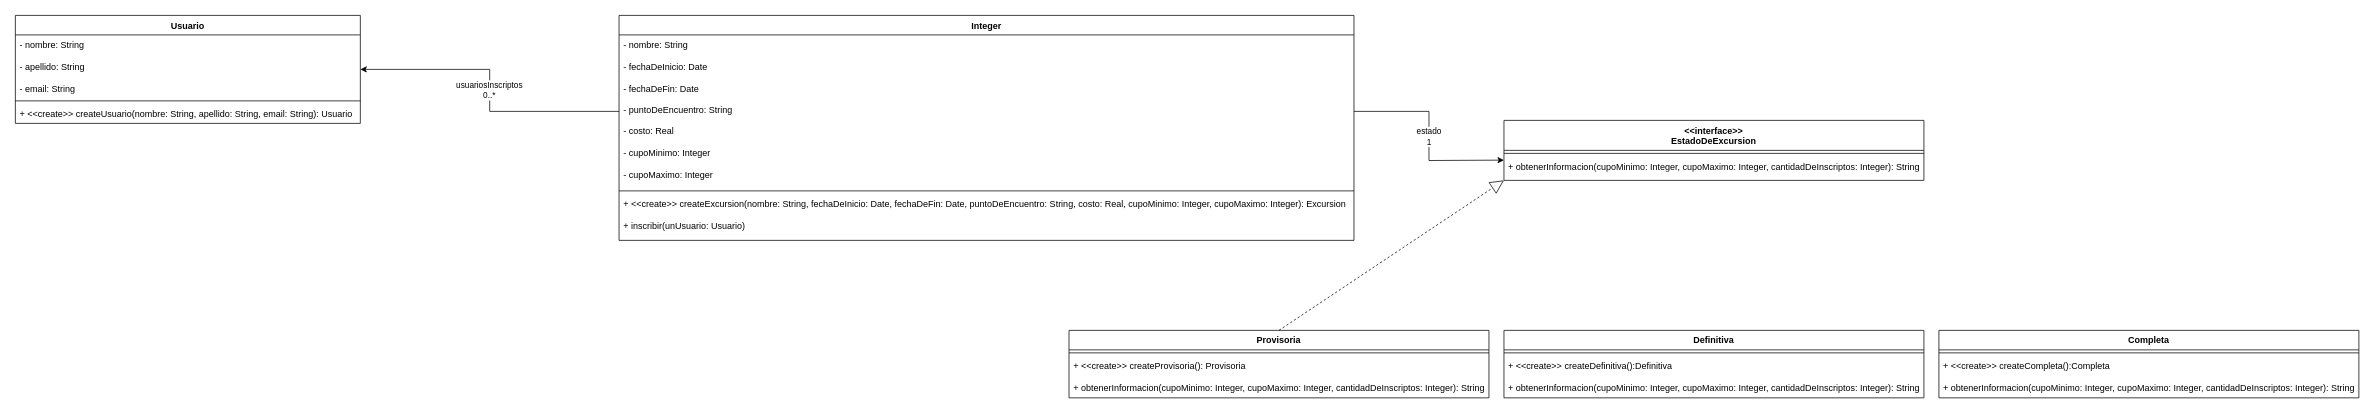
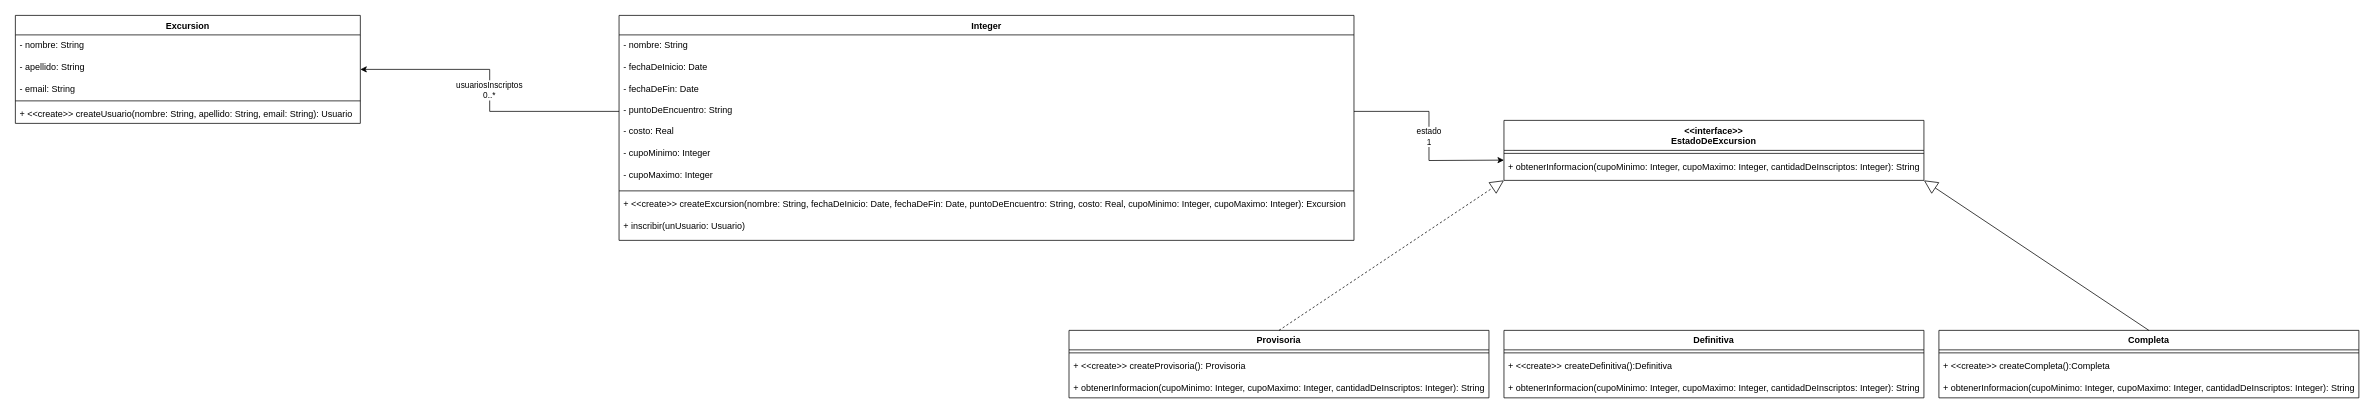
(188, 26) -> (188, 26)
none -> (2042, 259)
